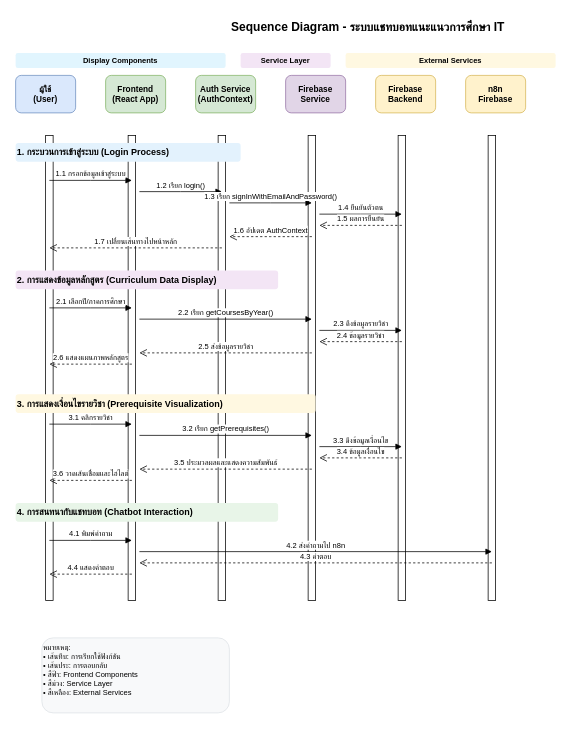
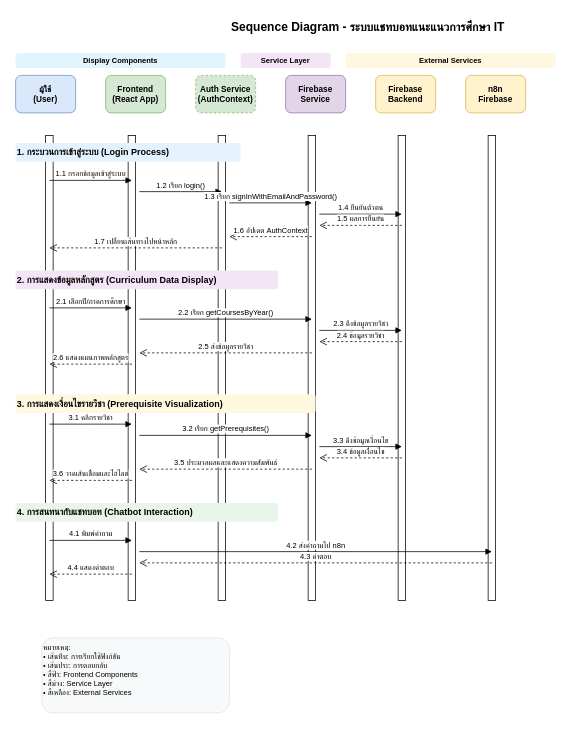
(225, 94) -> (225, 94)
